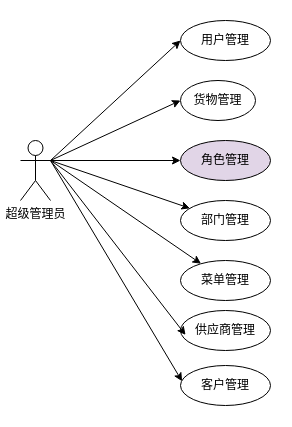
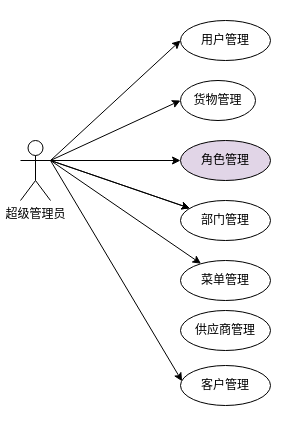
(119, 249) -> (184, 206)
